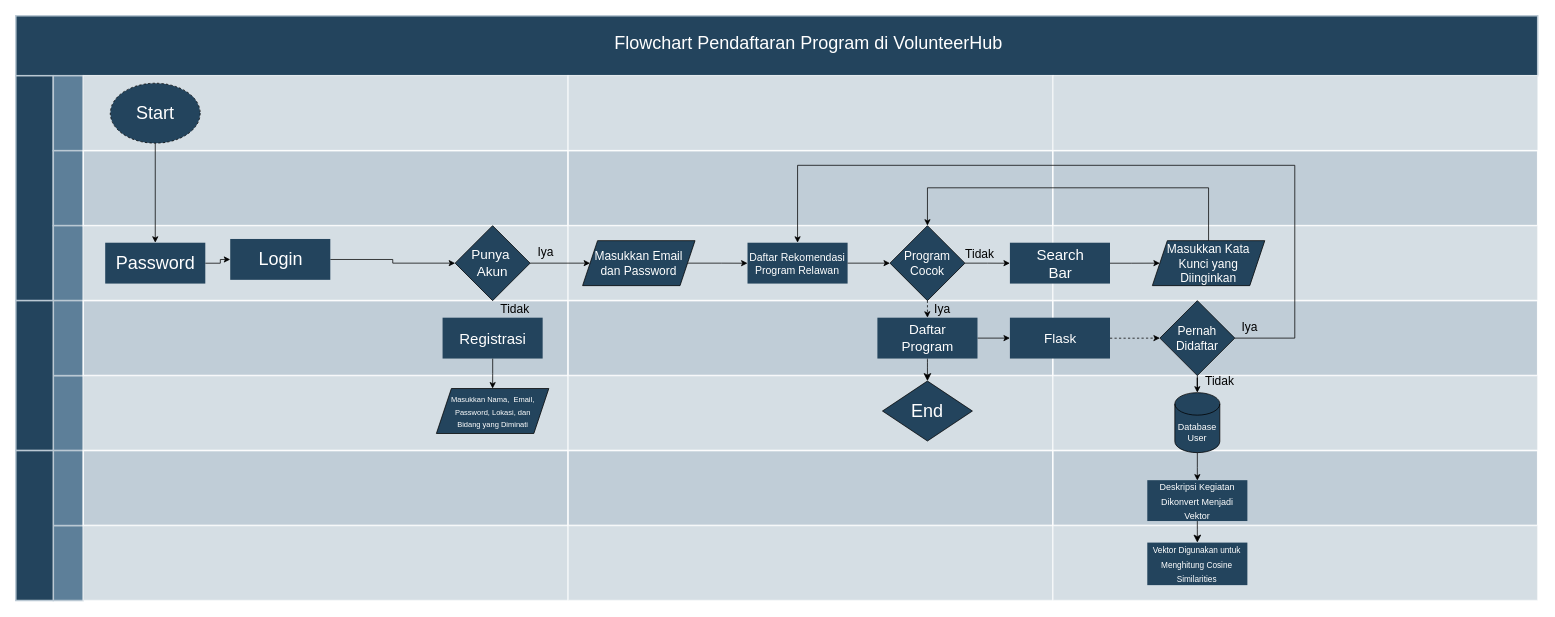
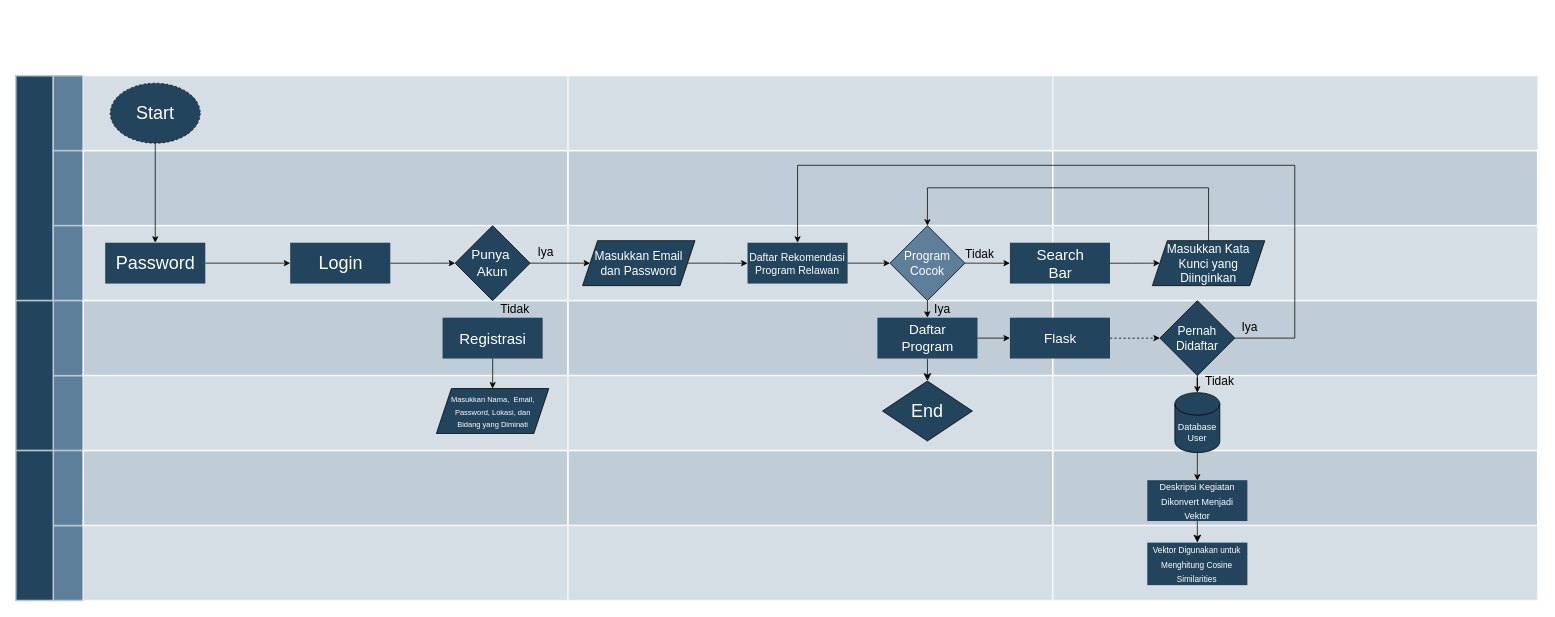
(777, 46) -> none
(280, 260) -> (340, 263)
(927, 263) -> (927, 263)
(927, 309) -> (927, 309)
